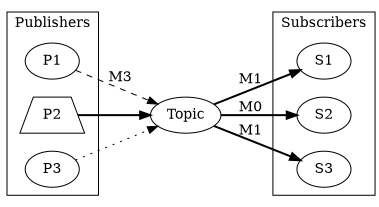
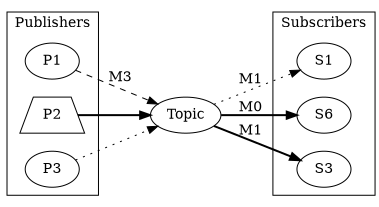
(252, 89) -> (252, 89)
(324, 115) -> (324, 115)
